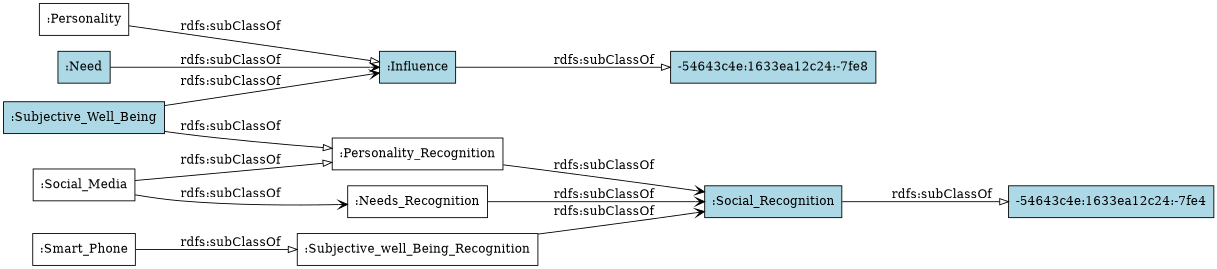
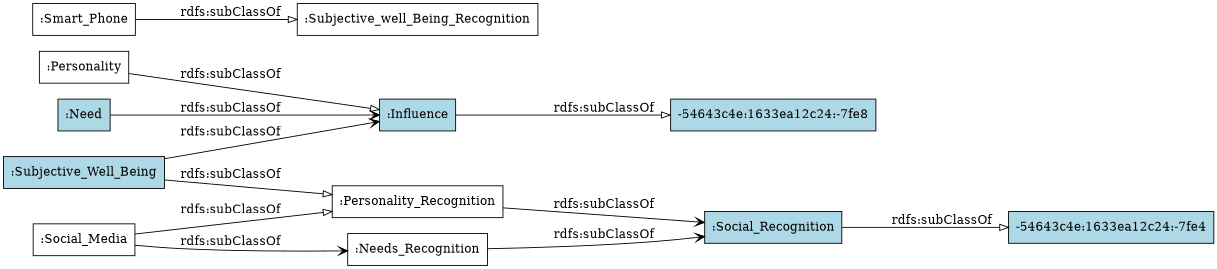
(617, 224) -> none
